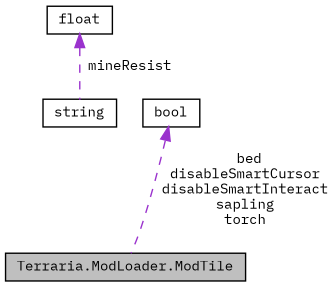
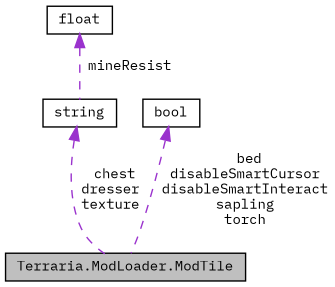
none -> (73, 202)
